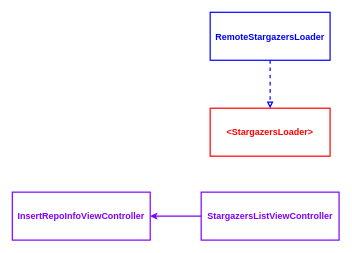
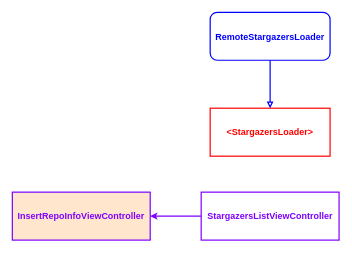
(270, 36) -> (270, 36)
(270, 81) -> (270, 81)
(81, 216) -> (81, 216)
